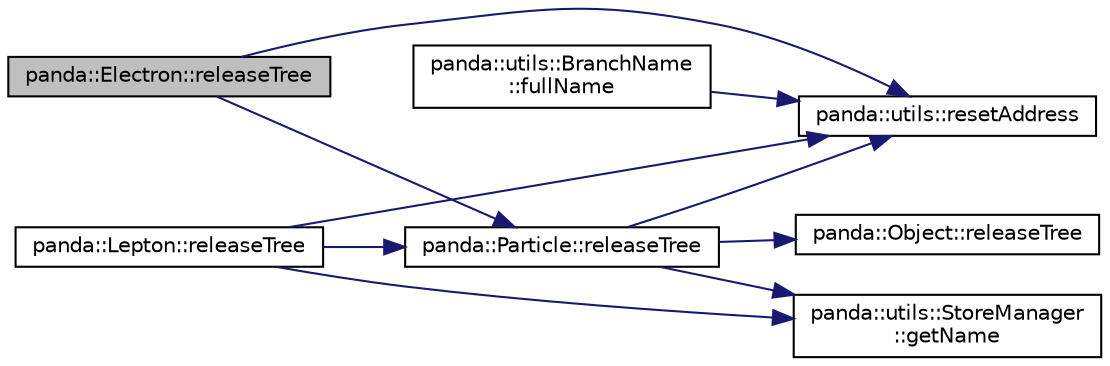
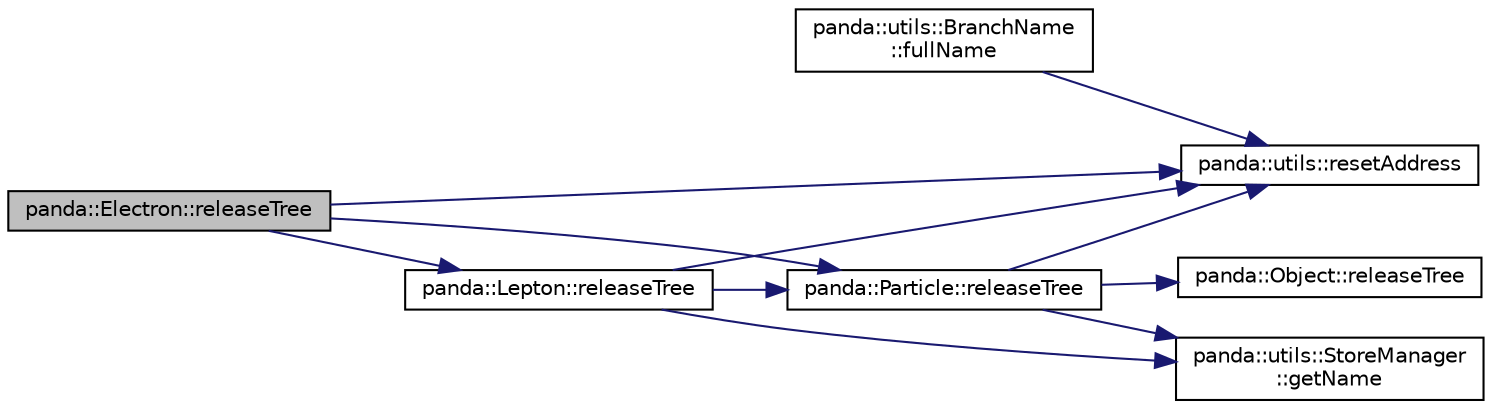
none -> (354, 248)
